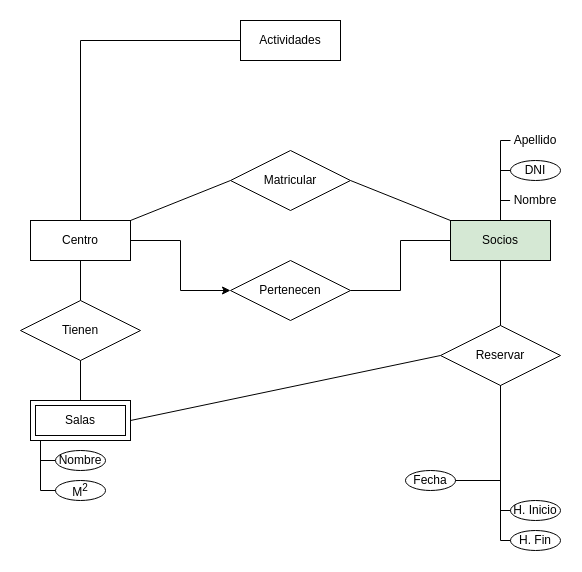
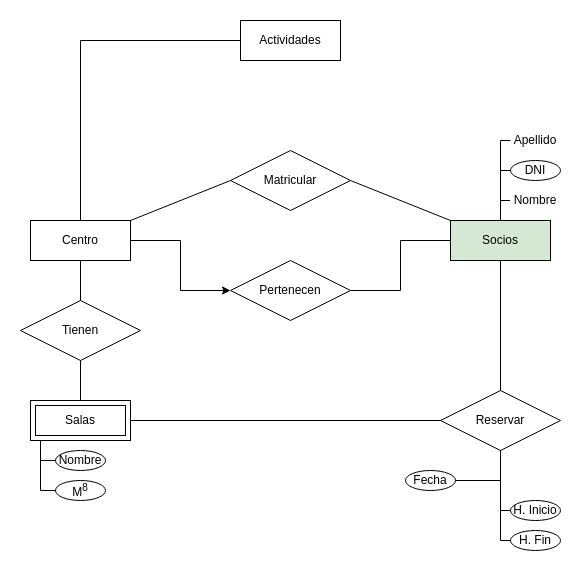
(501, 356) -> (501, 421)
(81, 491) -> (81, 491)
